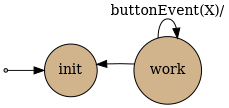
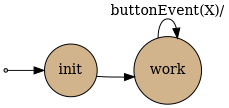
(121, 64) -> (111, 77)
